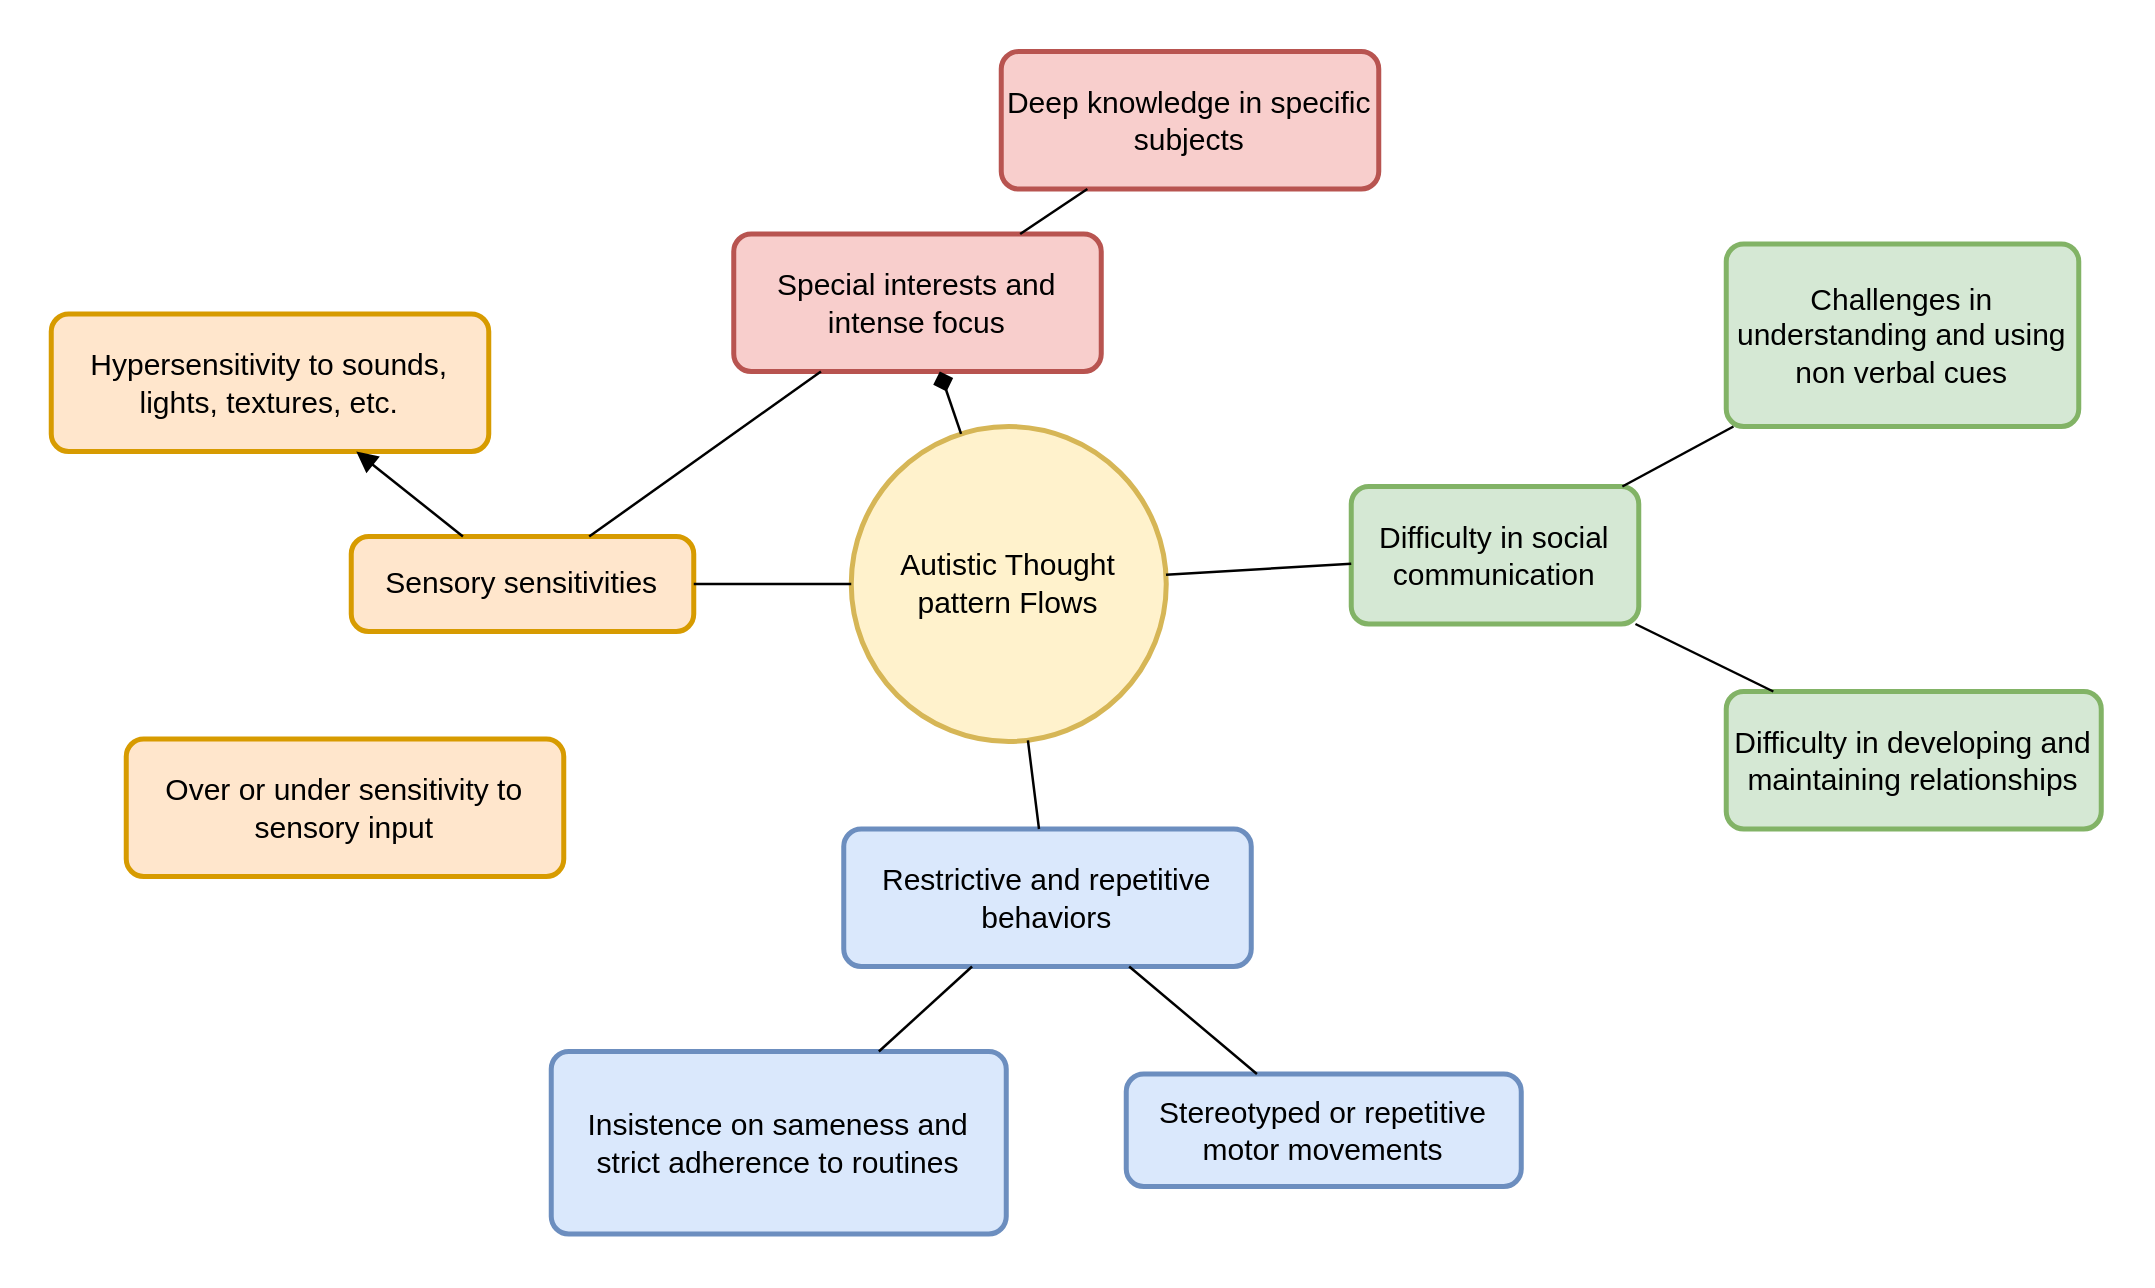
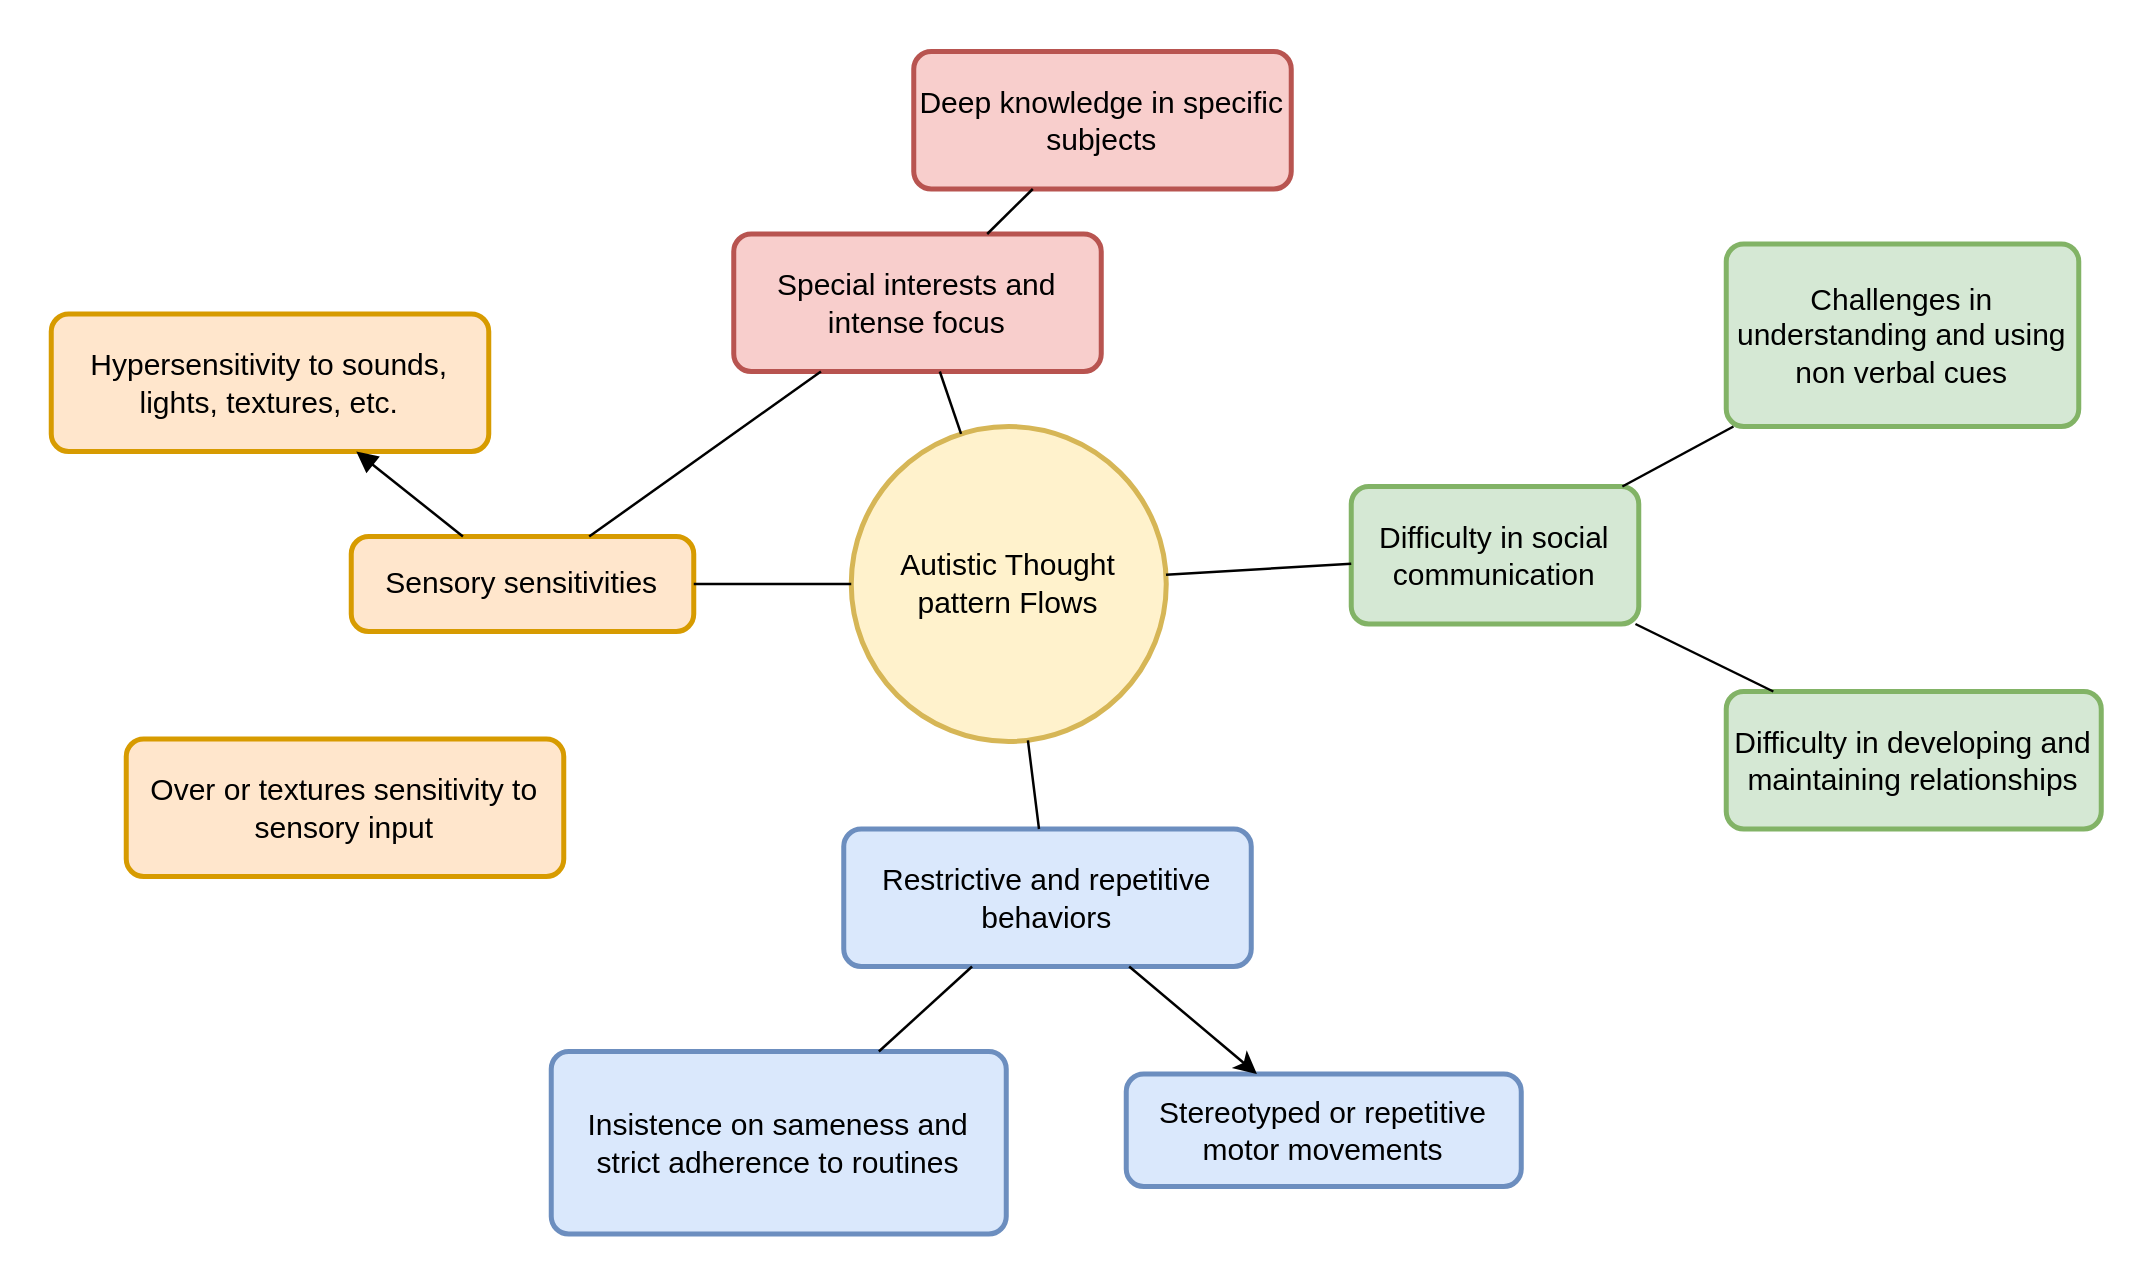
(1190, 120) -> (1103, 120)
(946, 390) -> (943, 381)
(345, 809) -> (345, 809)
(1248, 1066) -> (1243, 1062)
